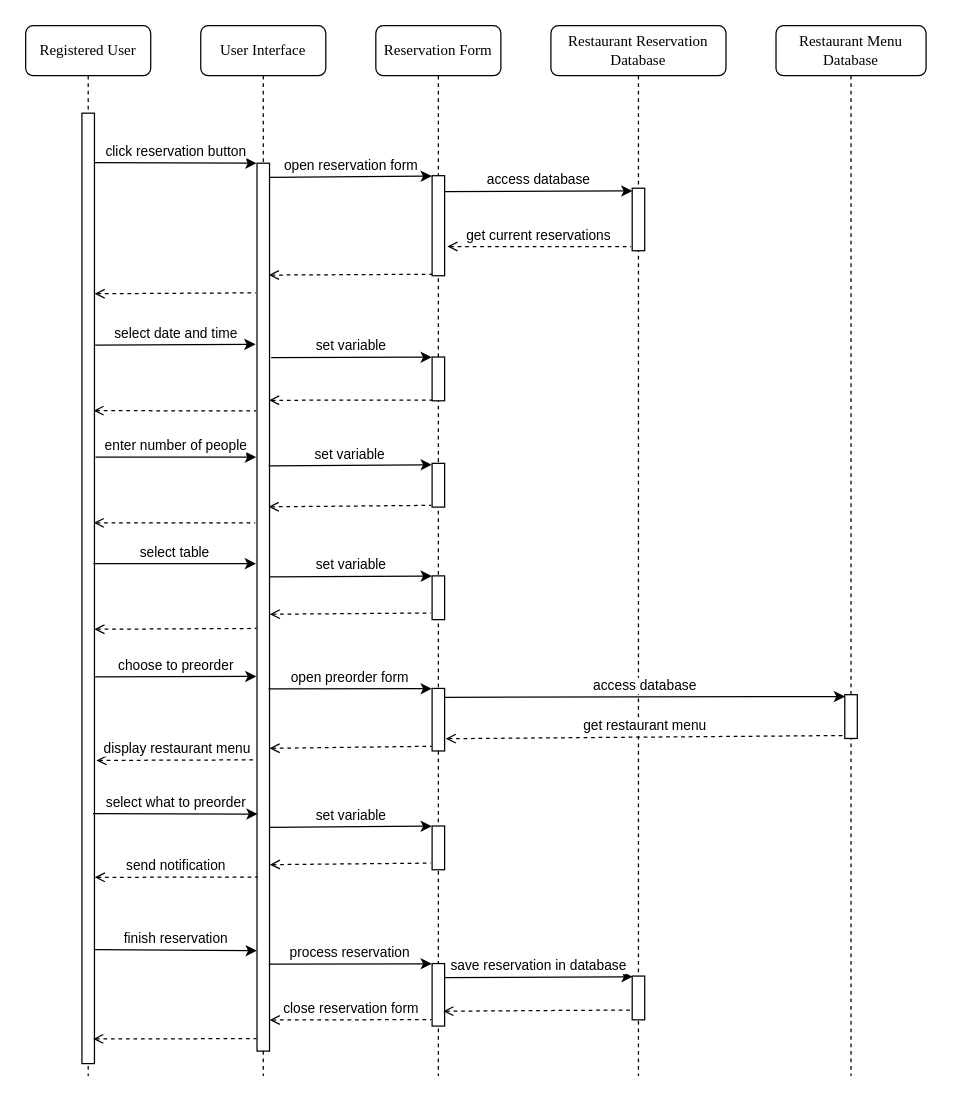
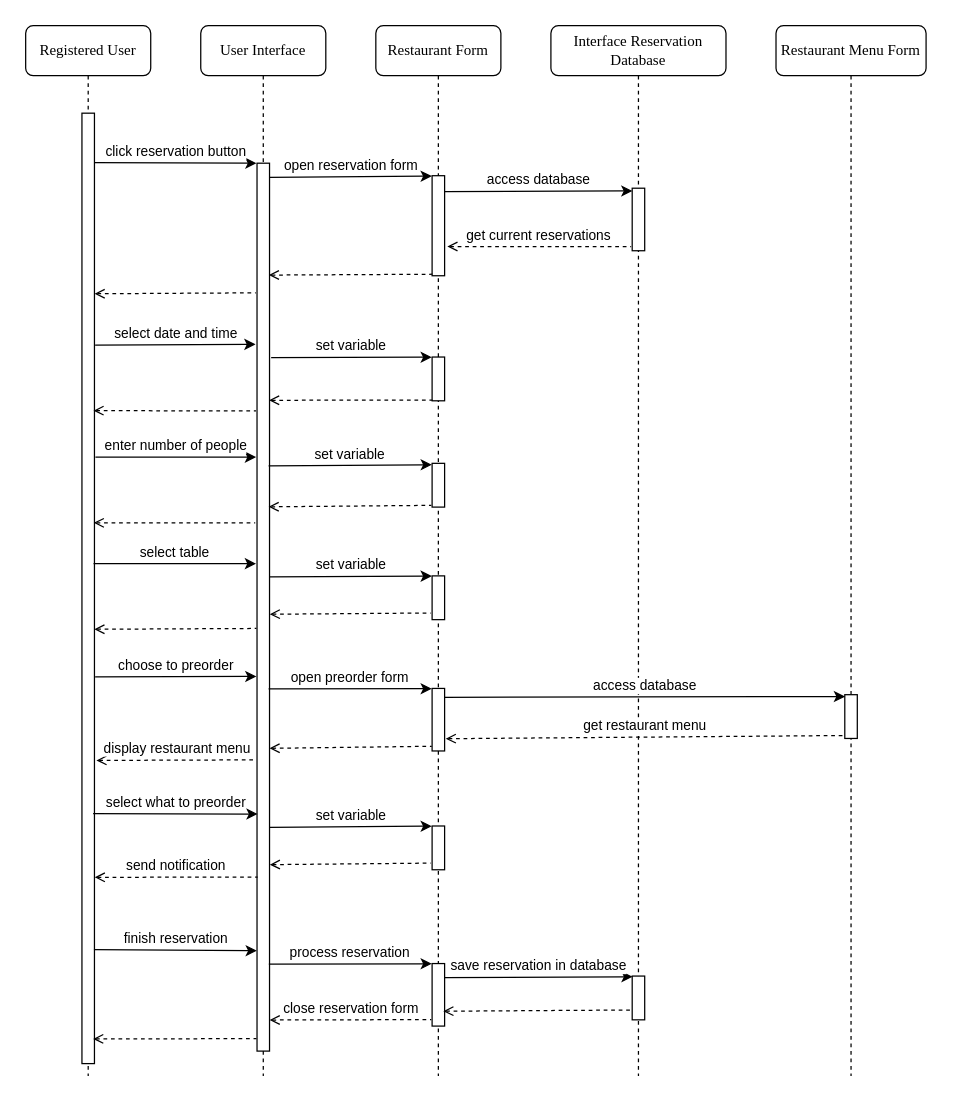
(438, 51) -> (438, 51)
(638, 51) -> (638, 51)
(851, 51) -> (851, 51)
